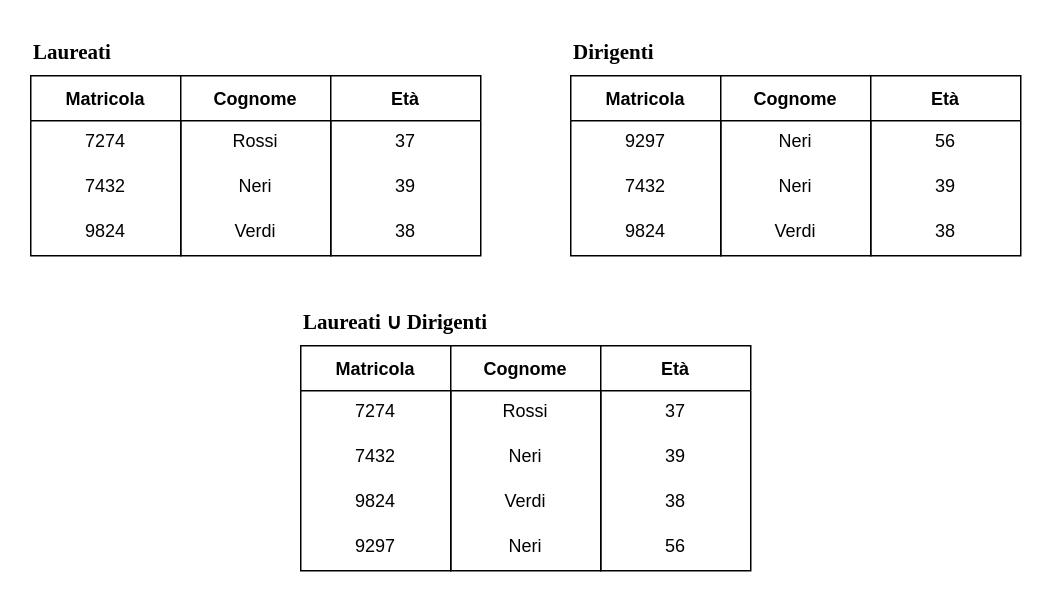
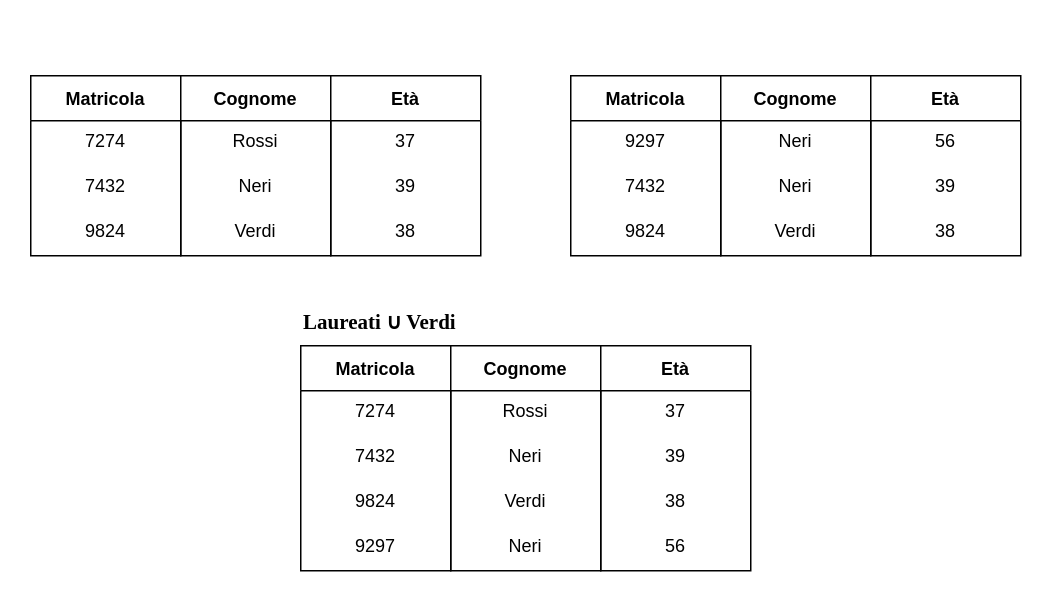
(91, 53) -> none
(631, 53) -> none
(408, 323) -> (390, 323)
